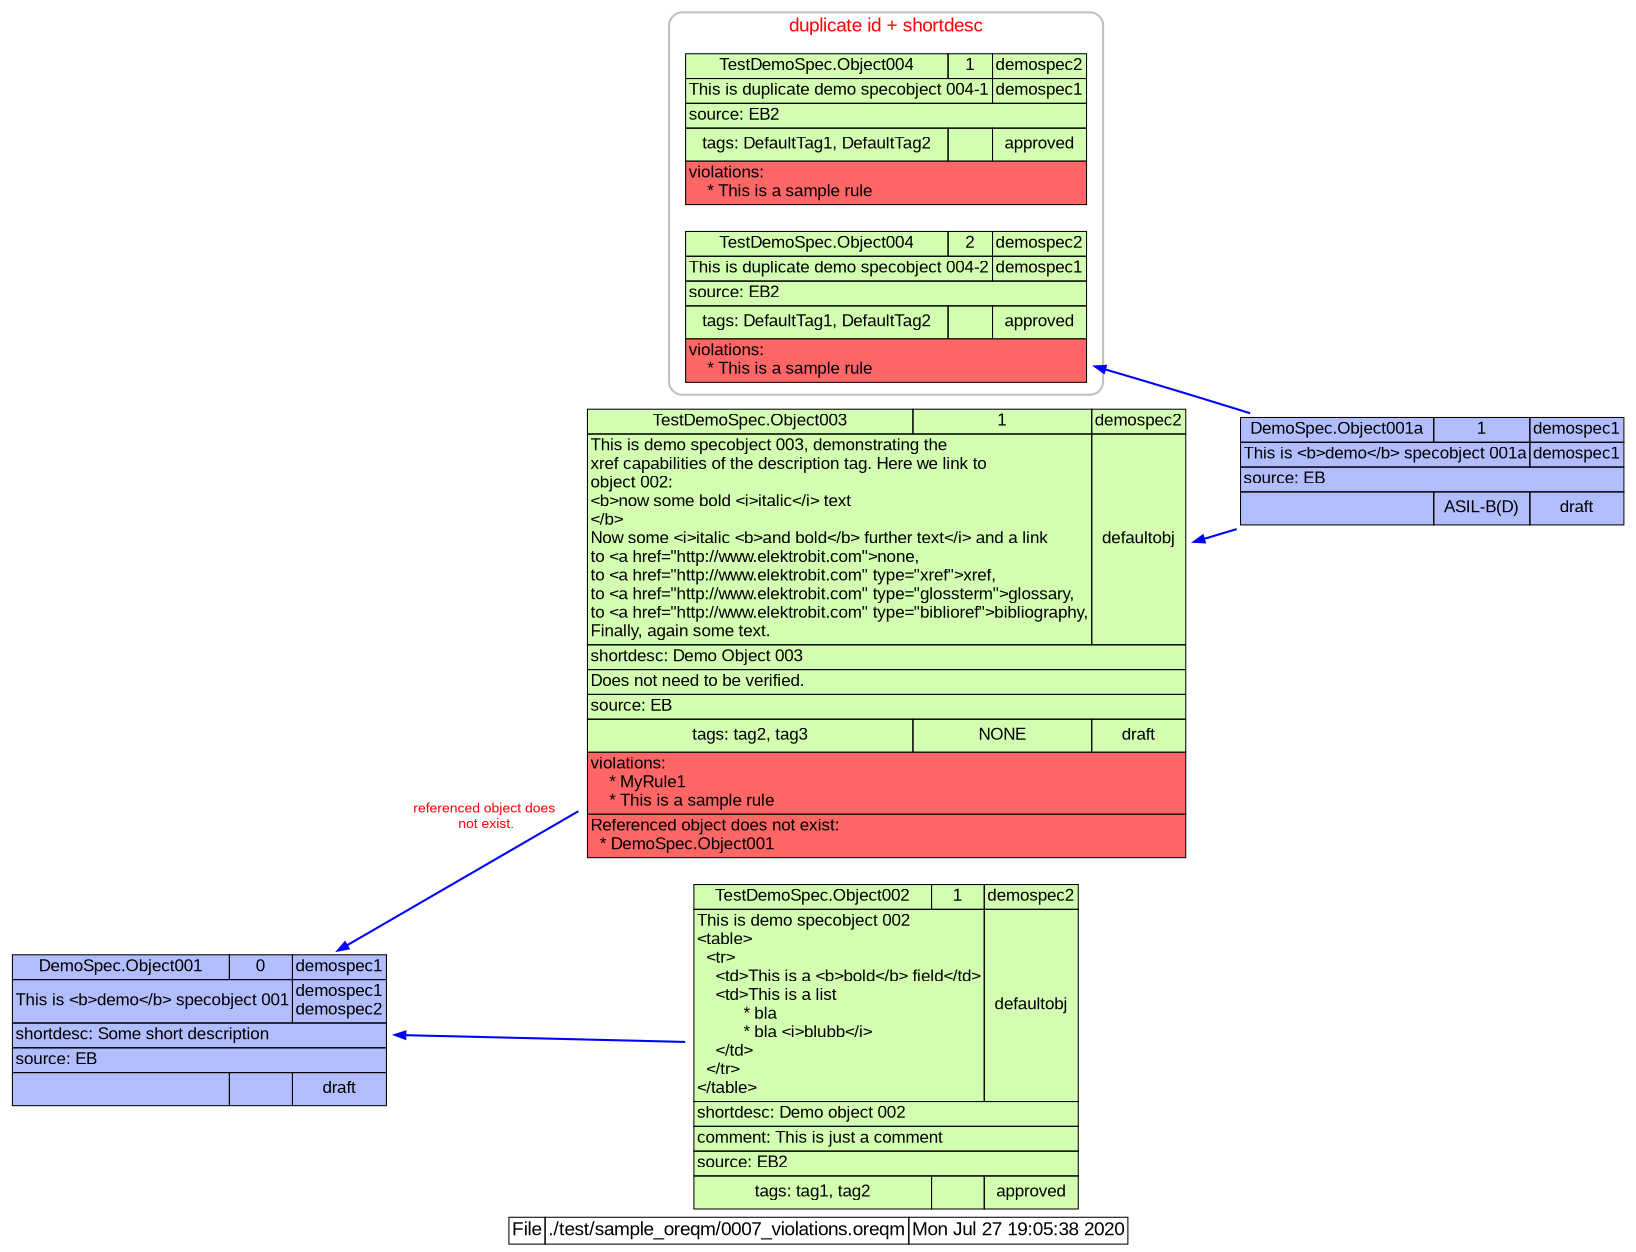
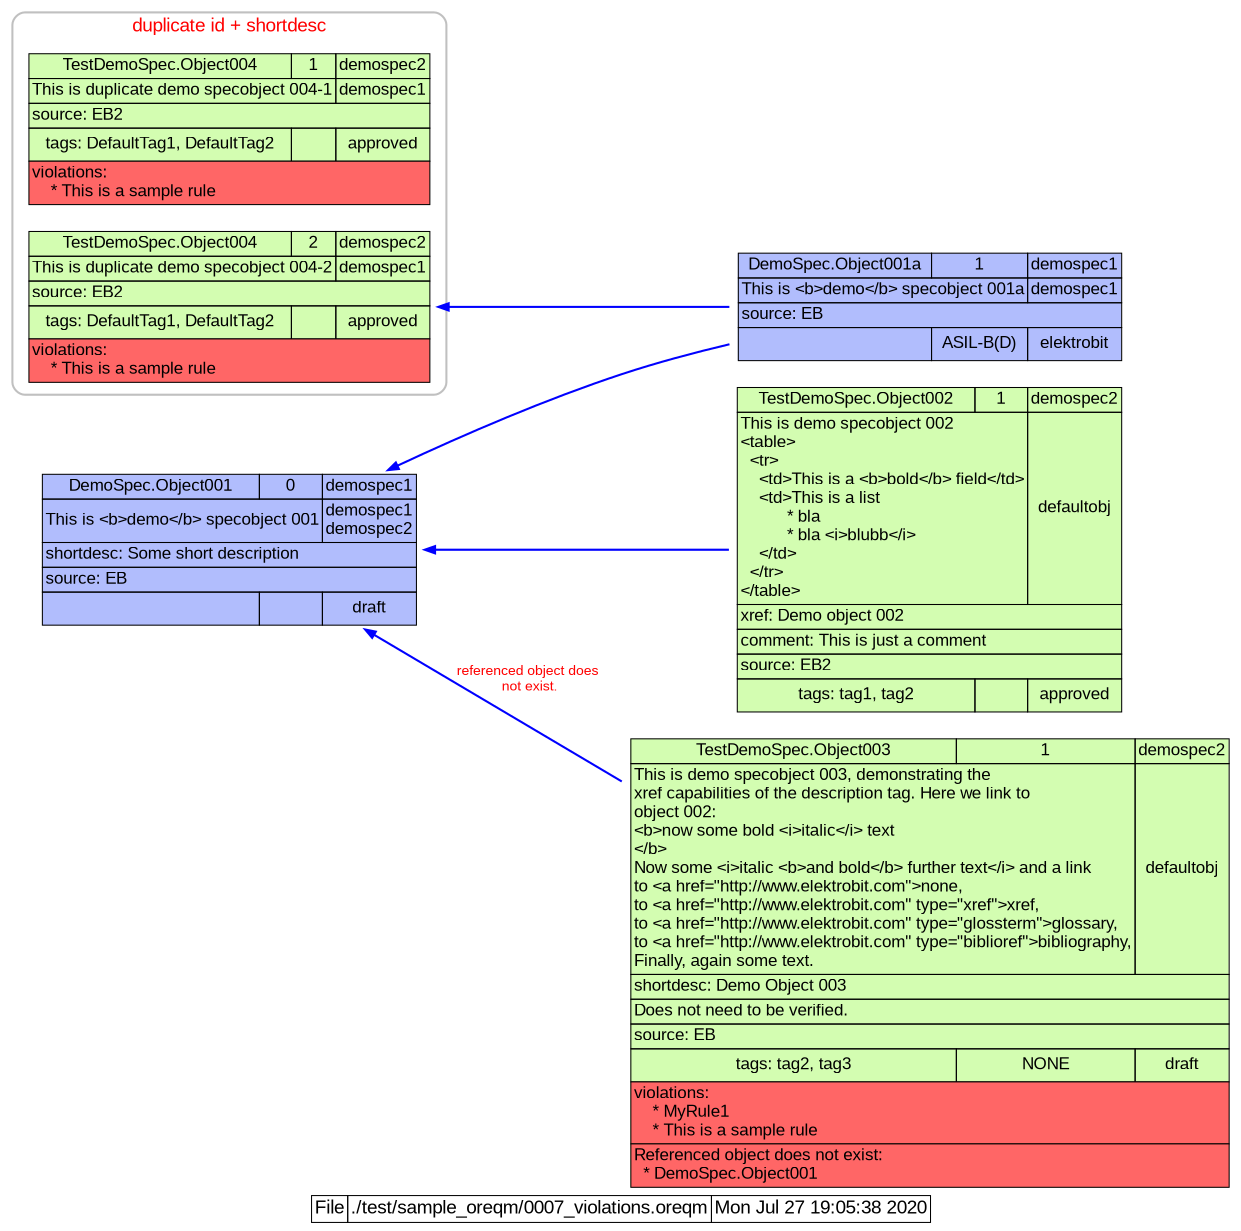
(1577, 507) -> (1075, 343)
(1220, 534) -> (560, 396)
(801, 1113) -> (823, 616)
